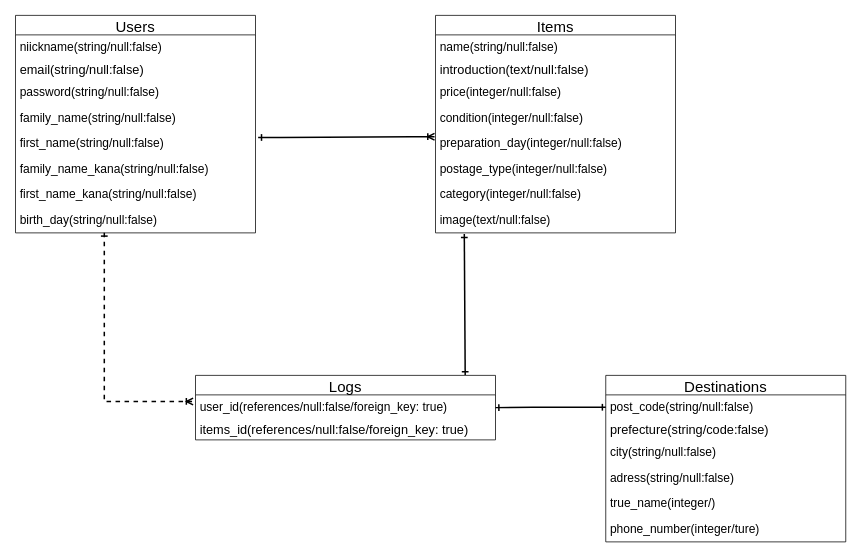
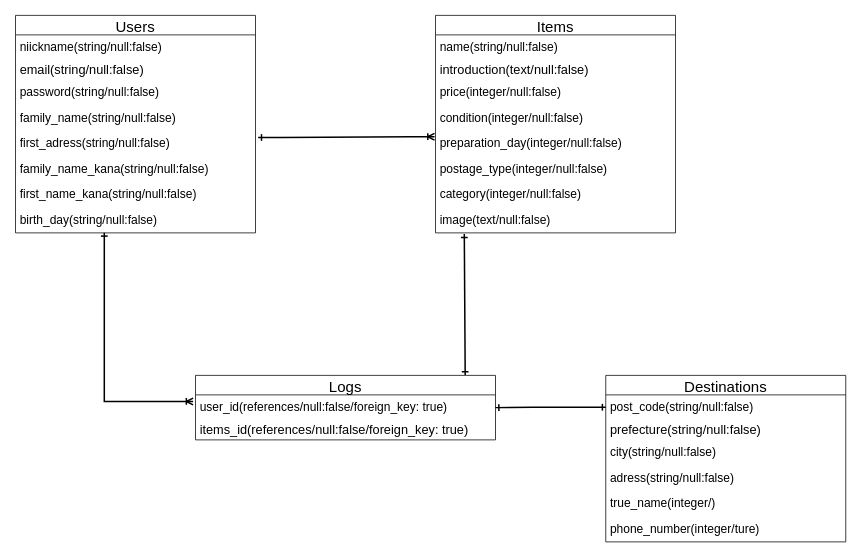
(108, 143) -> (114, 143)
(104, 362) -> (104, 362)
(708, 430) -> (705, 430)
